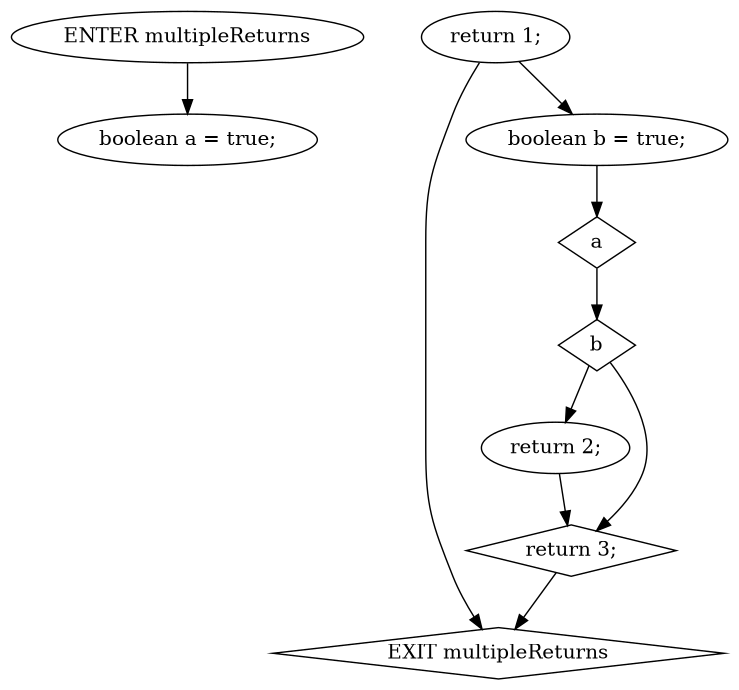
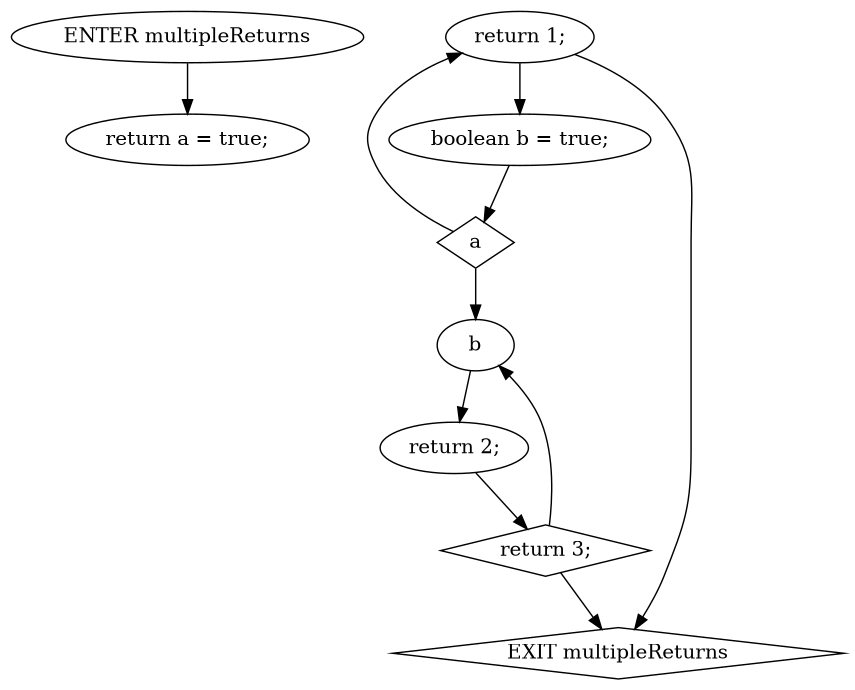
(188, 140) -> (188, 140)
none -> (368, 145)
(597, 345) -> (476, 345)
(647, 444) -> (548, 445)
